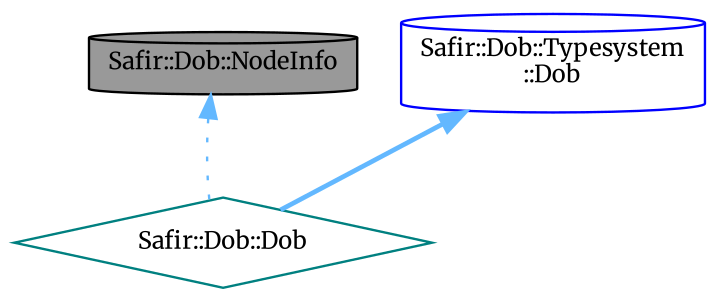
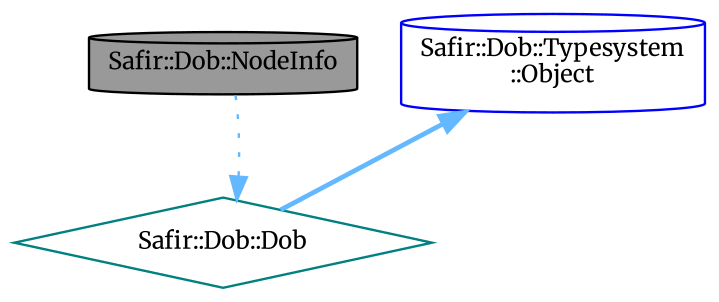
(553, 63) -> (553, 63)
(207, 159) -> (239, 135)
